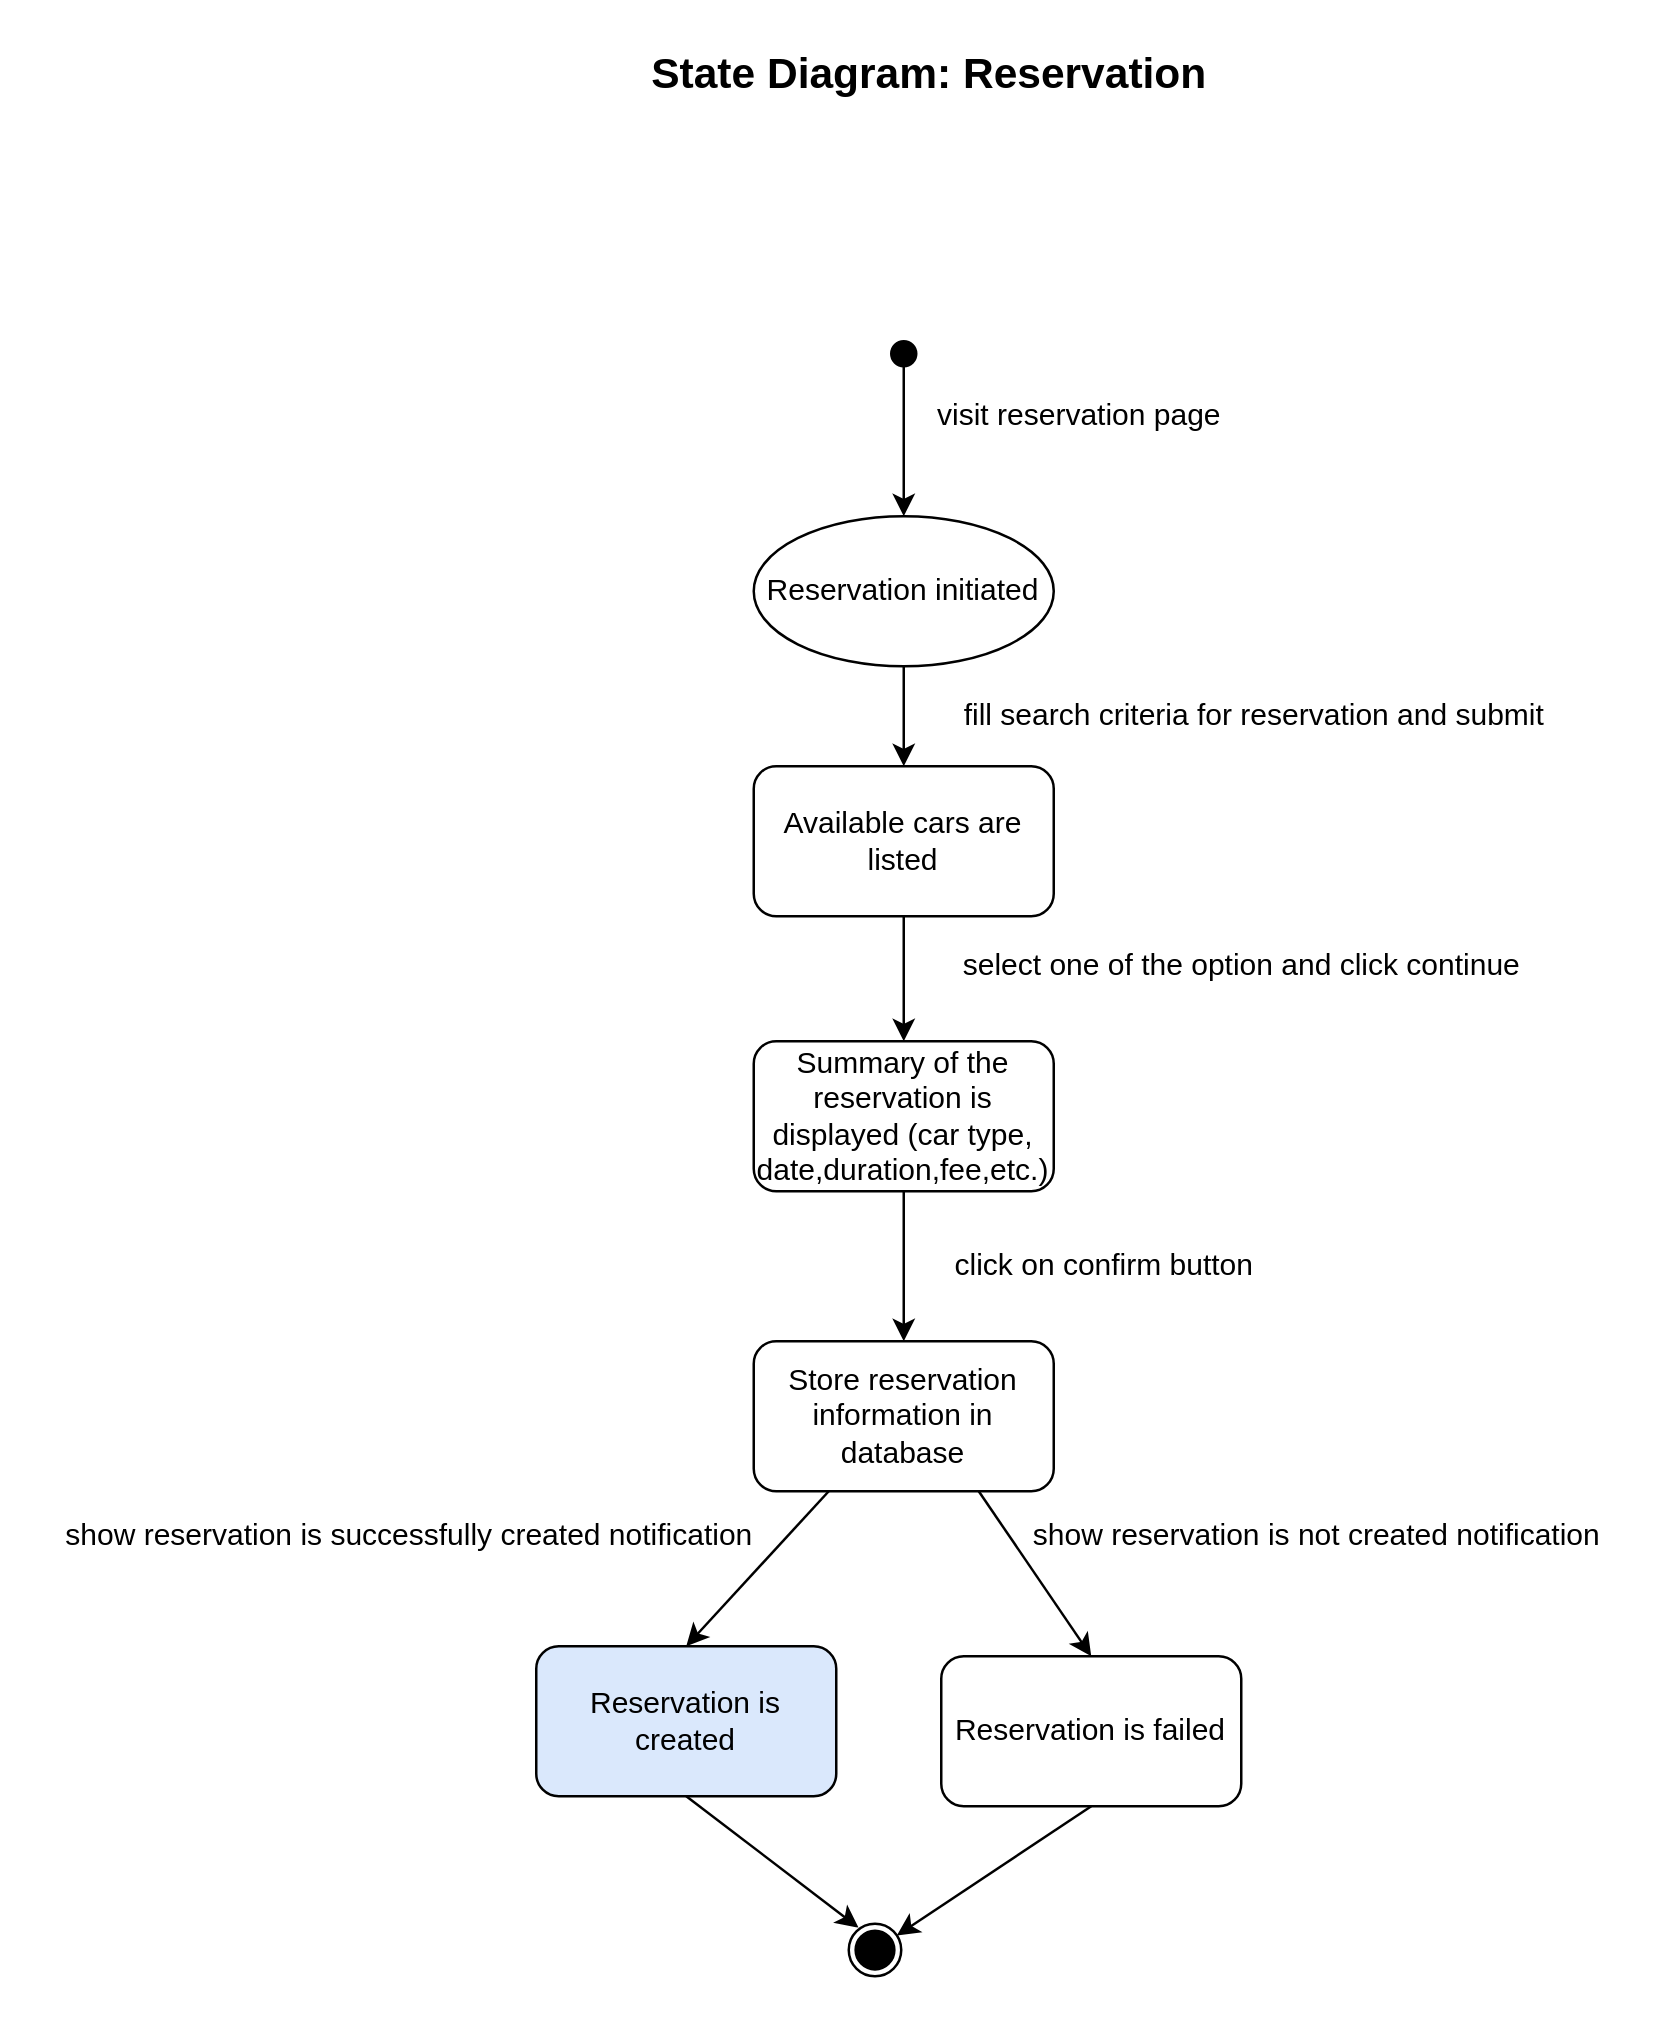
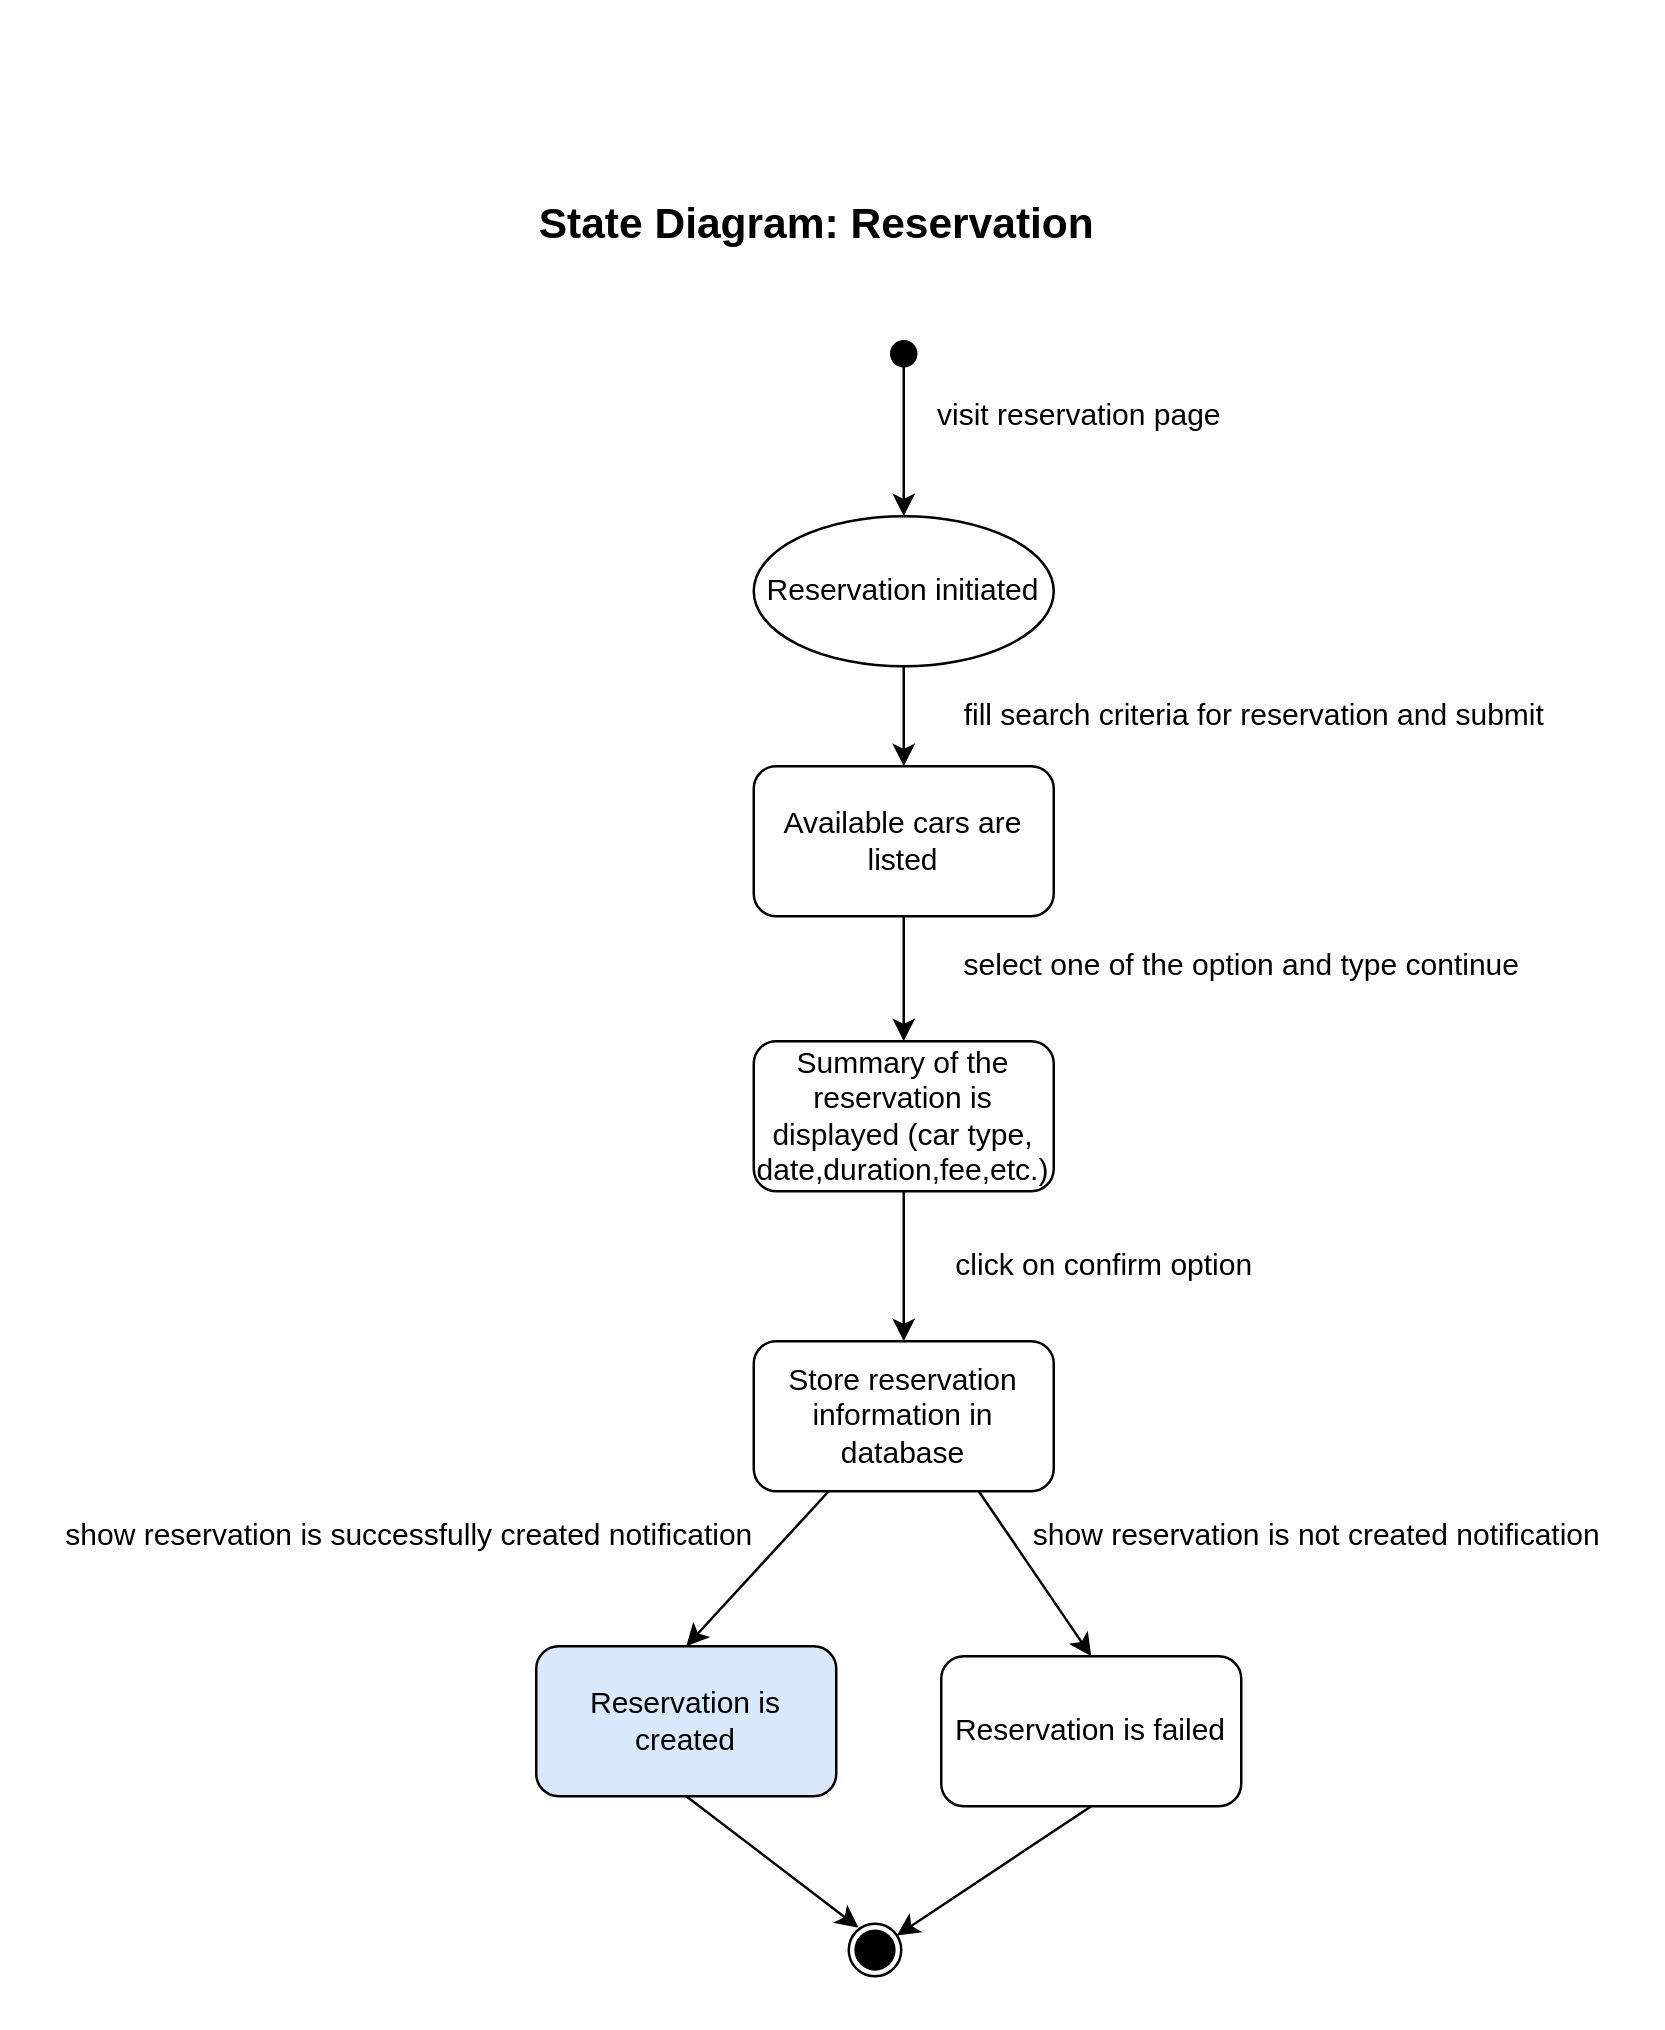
(929, 75) -> (816, 225)
(1243, 966) -> (1243, 966)
(1105, 1266) -> (1105, 1266)
